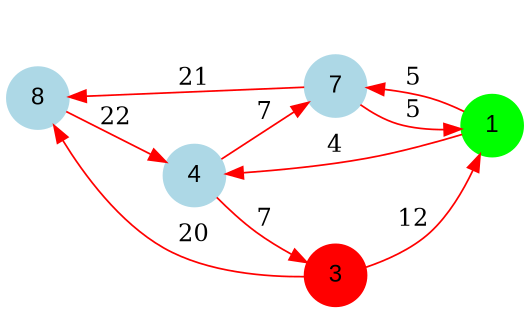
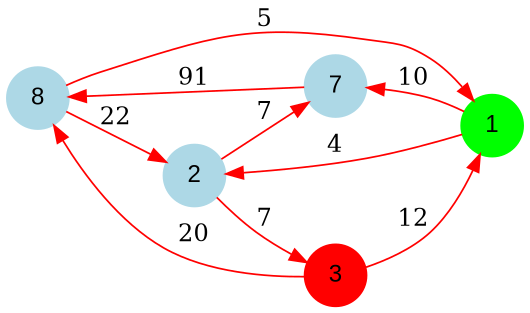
(194, 78) -> (194, 78)
(414, 78) -> (414, 78)
(400, 125) -> (268, 33)
(194, 176) -> (194, 176)
